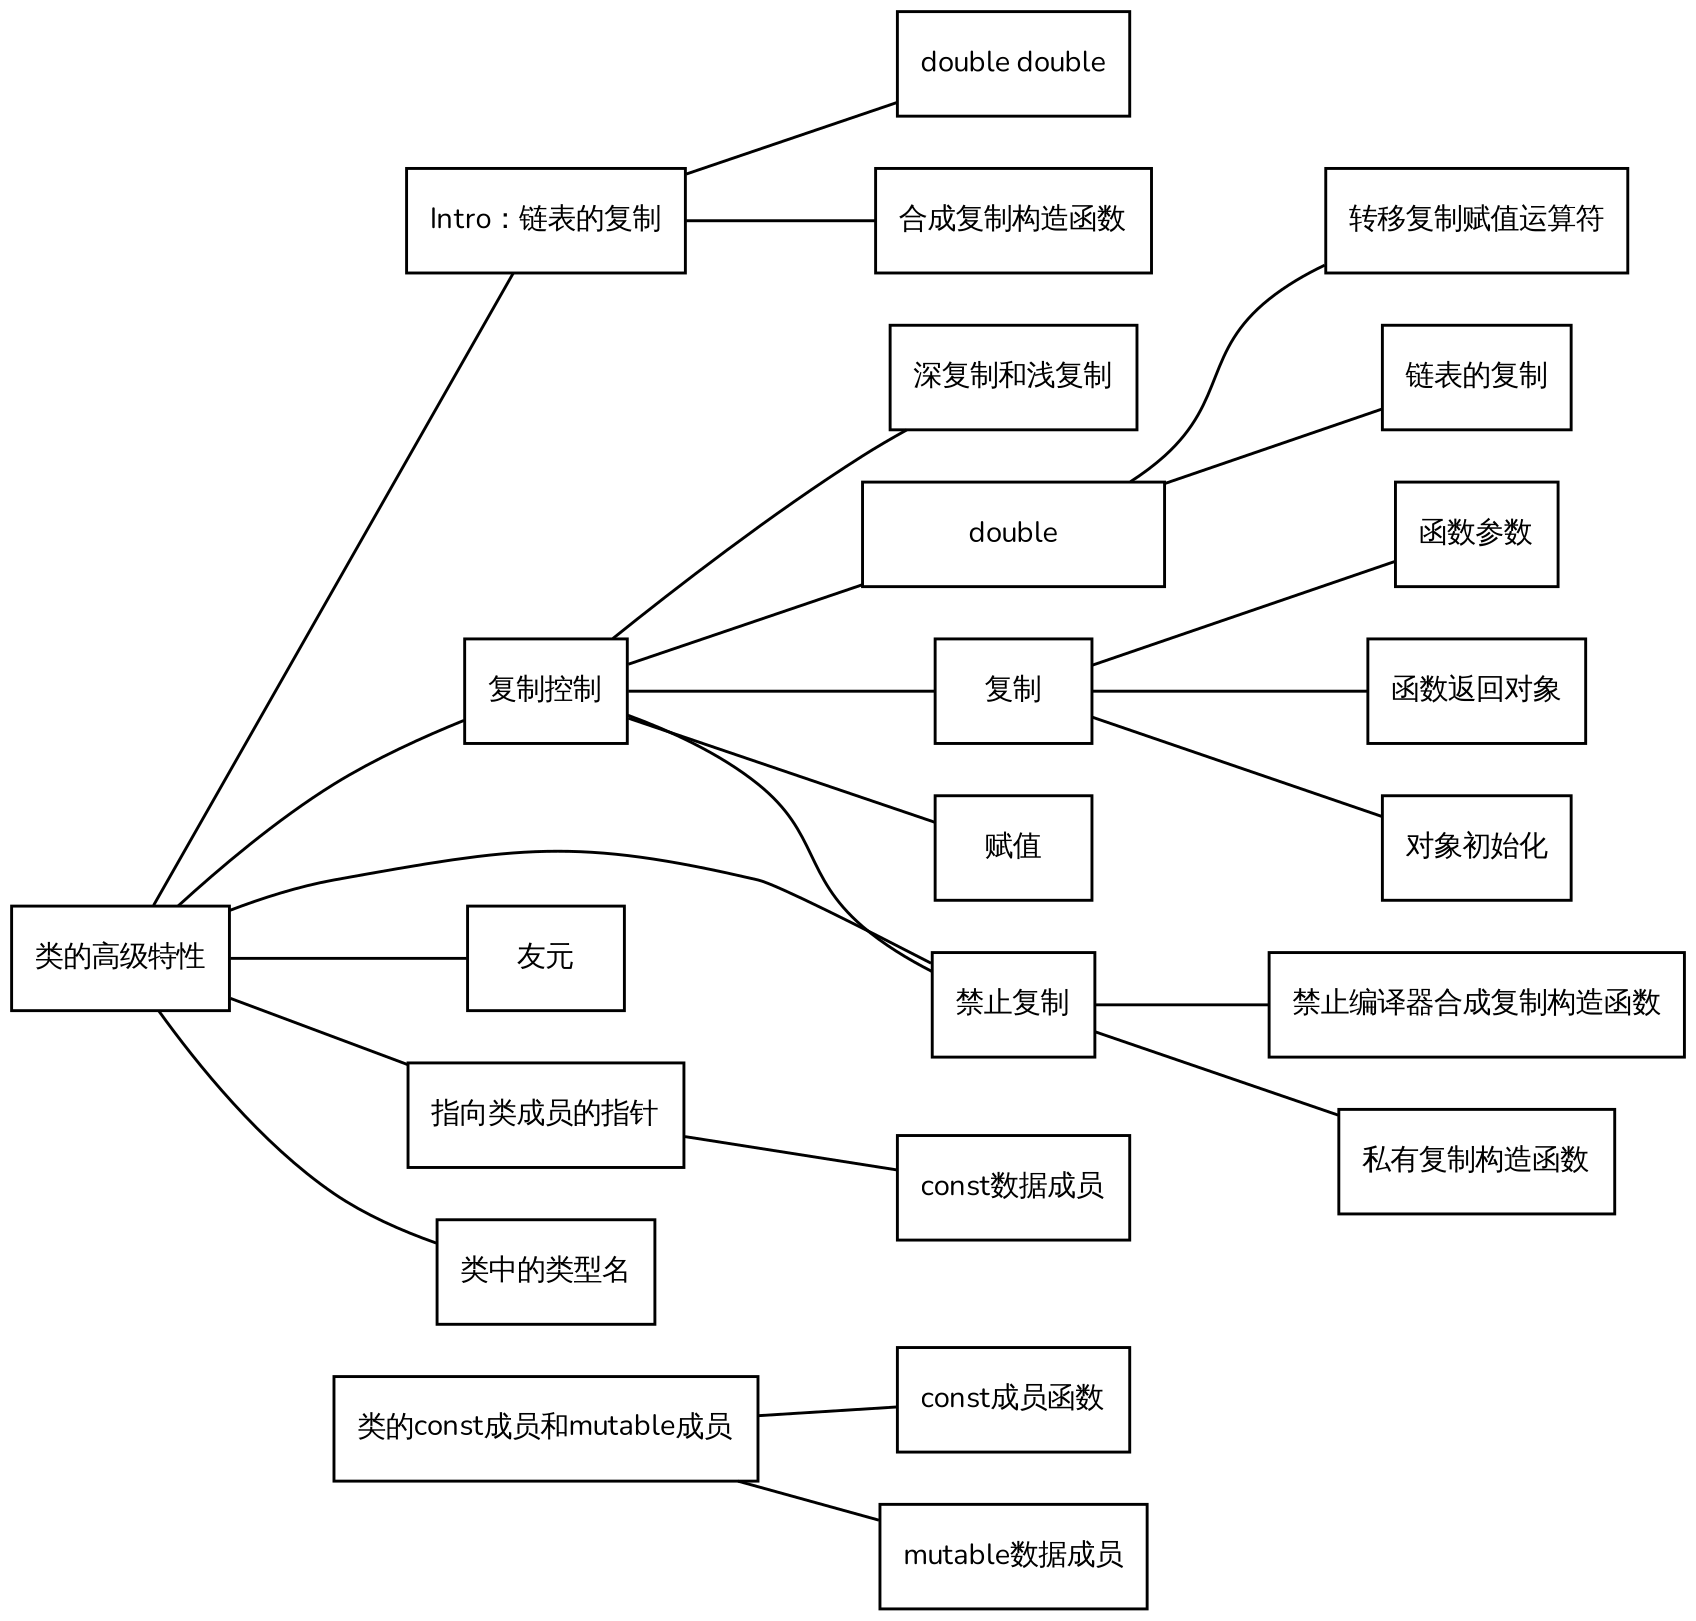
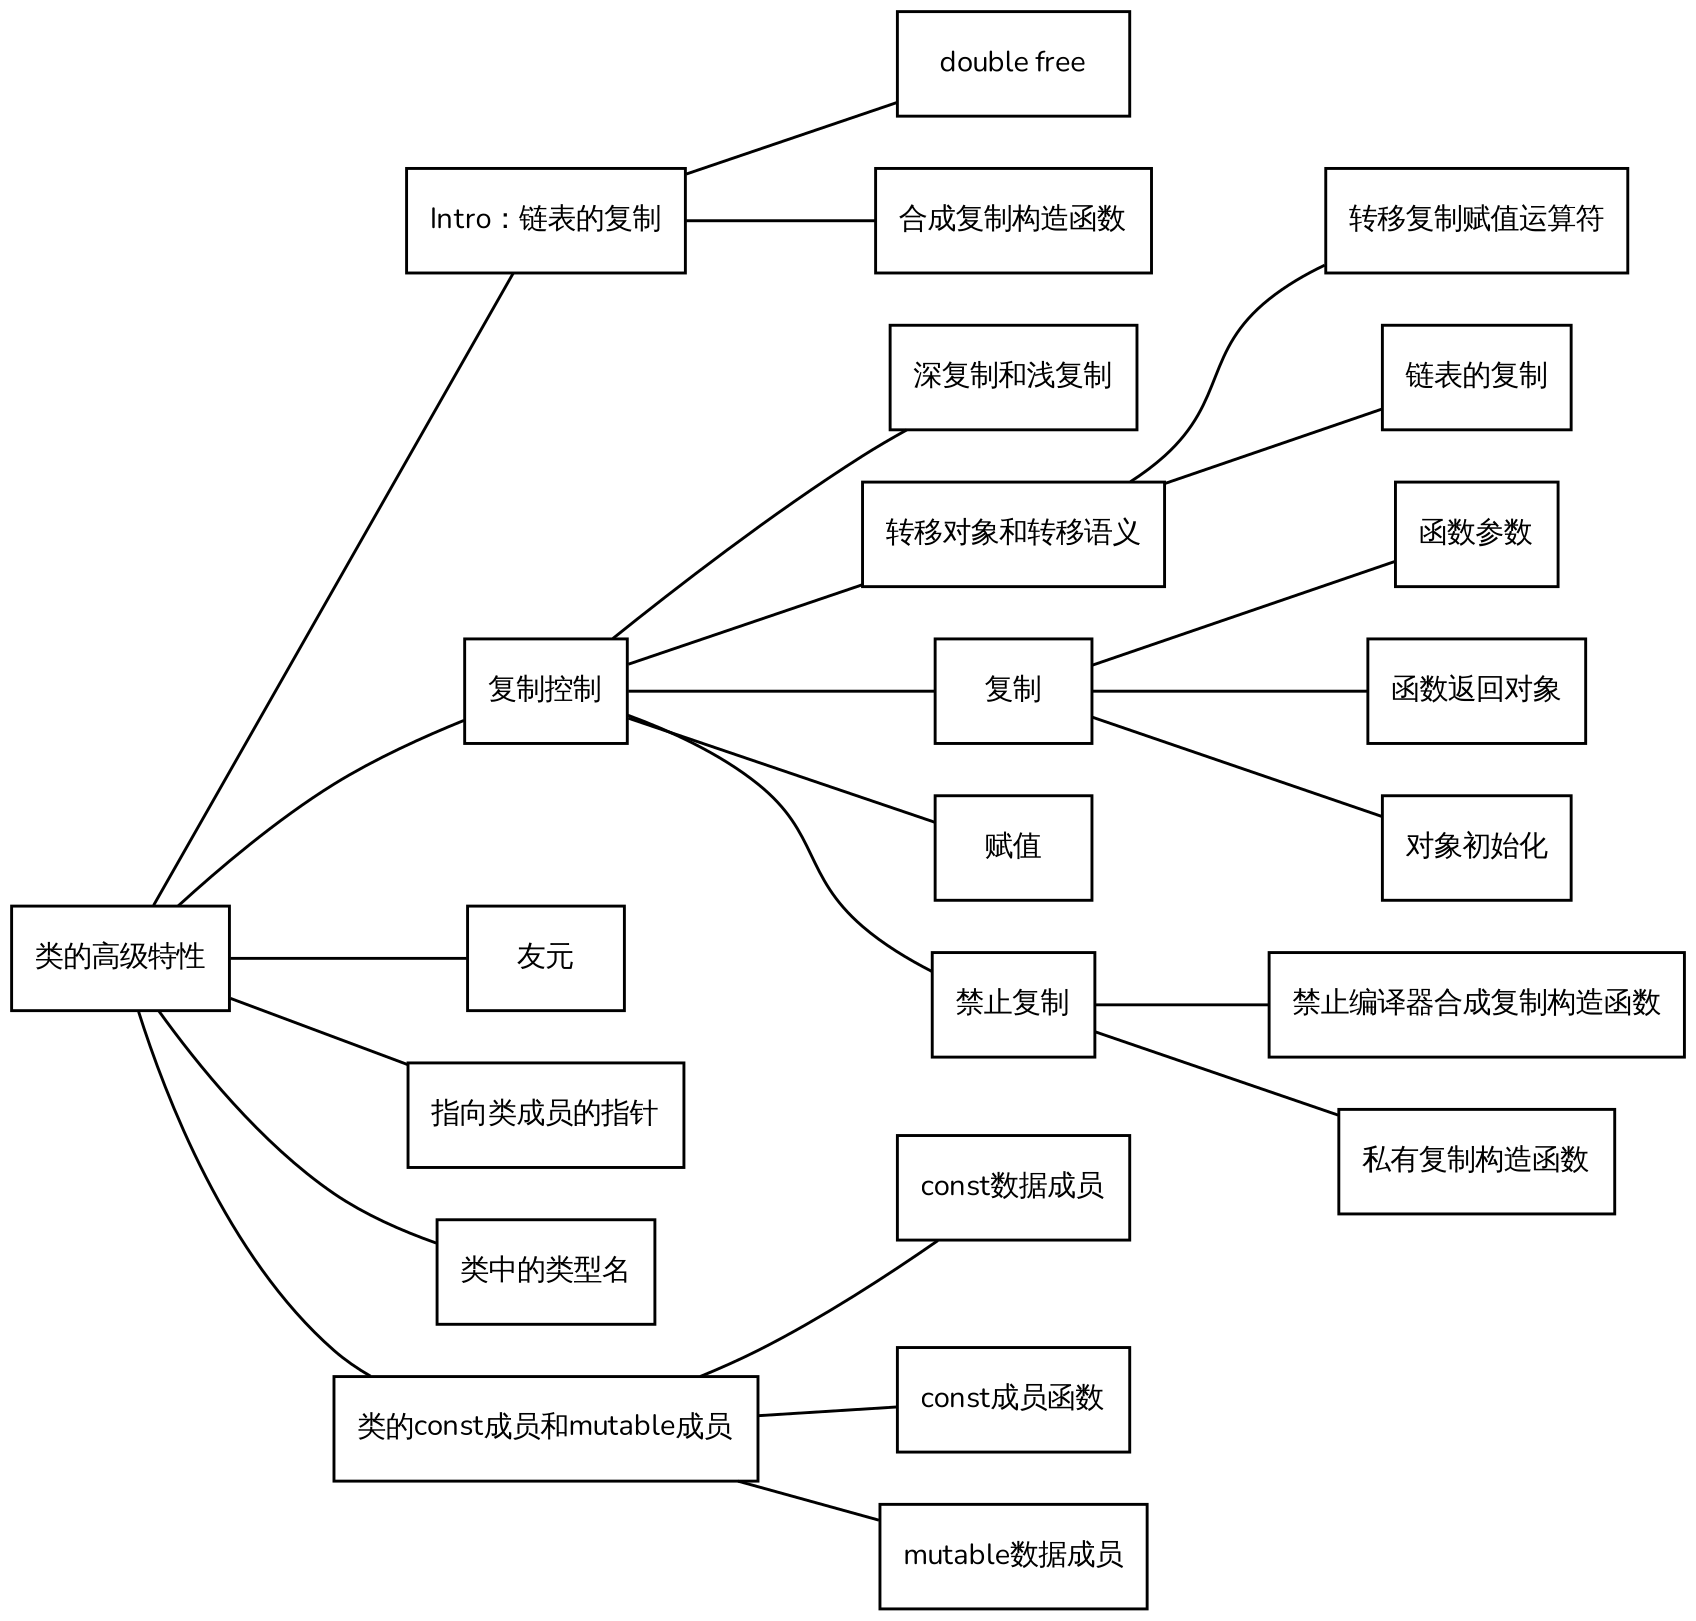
(1014, 64) -> (1014, 64)
(1014, 534) -> (1014, 534)
(588, 852) -> (226, 1213)
(791, 1153) -> (823, 1315)
